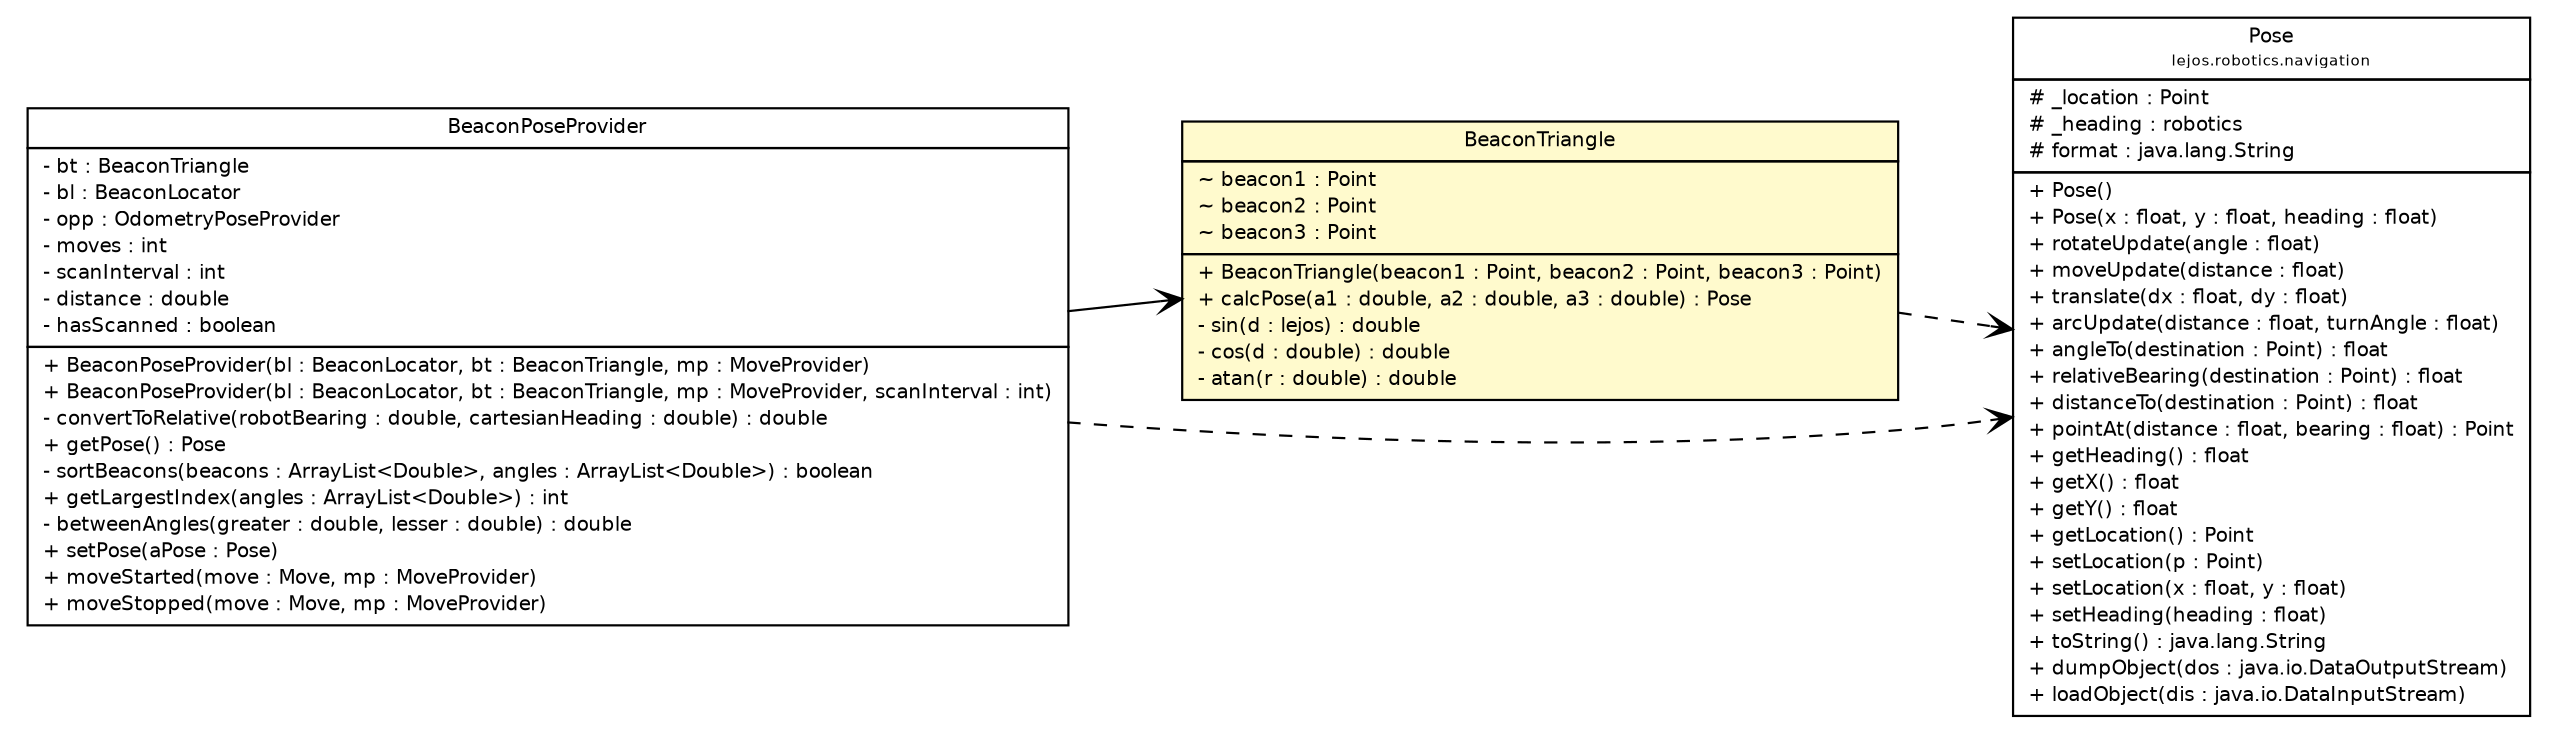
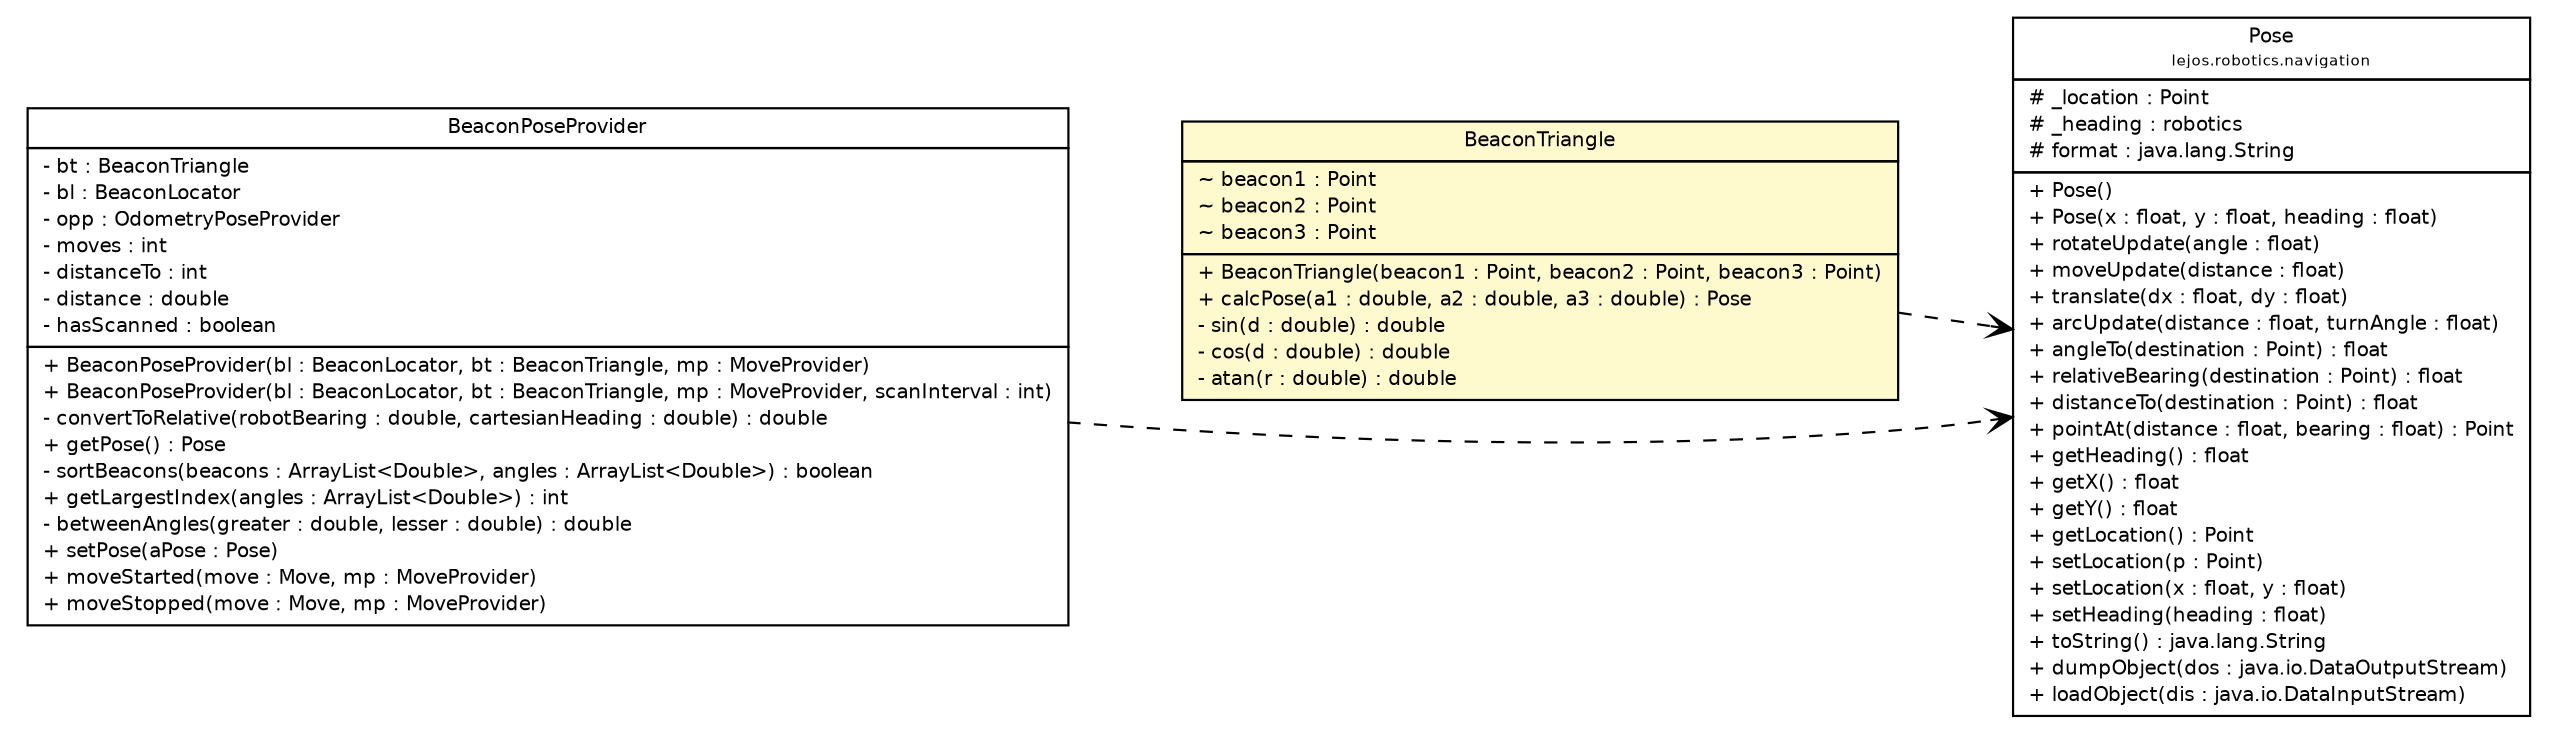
(135, 273) -> (126, 273)
(1114, 306) -> none
(1309, 326) -> (1321, 326)
